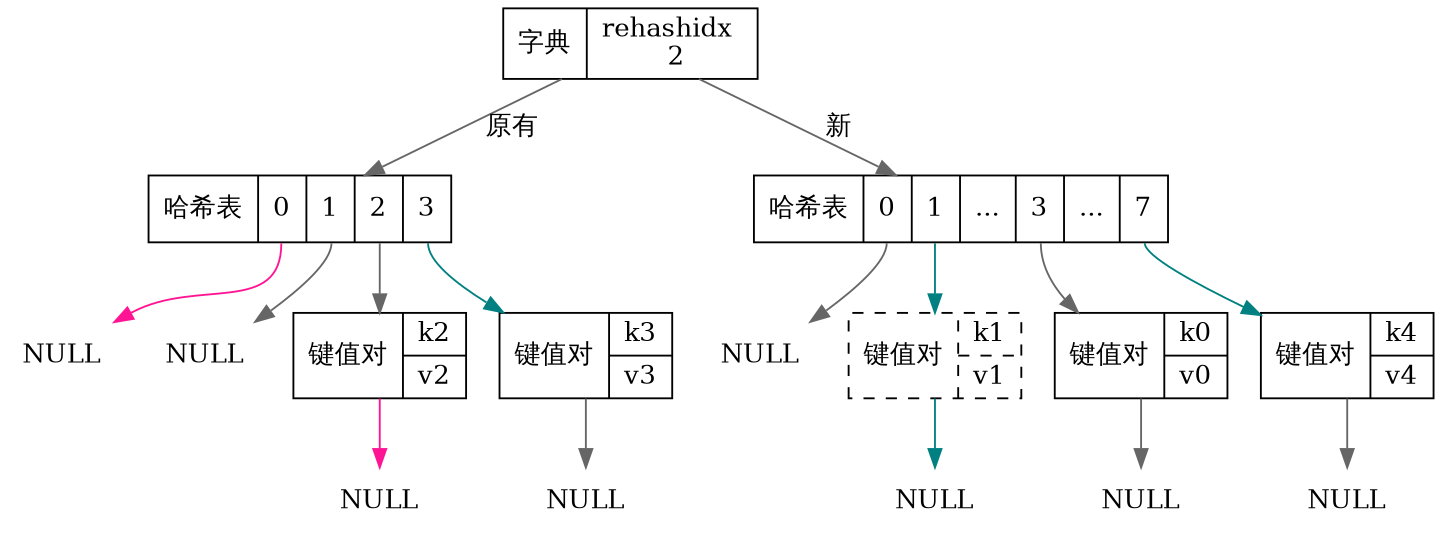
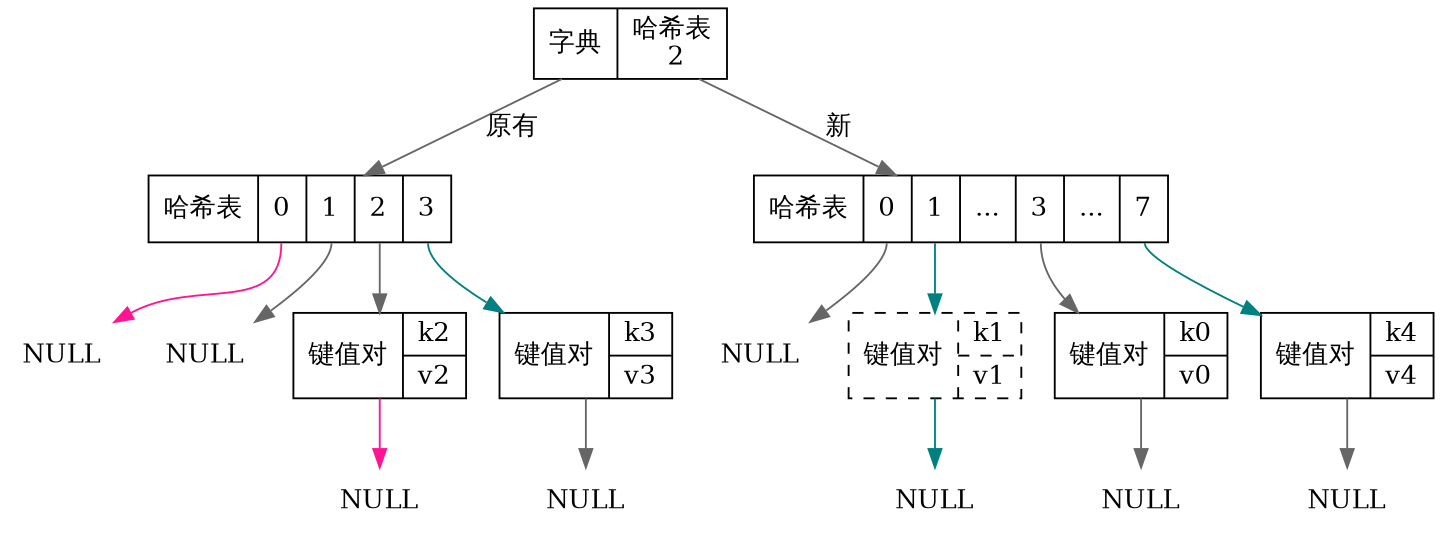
(672, 29) -> (672, 29)
